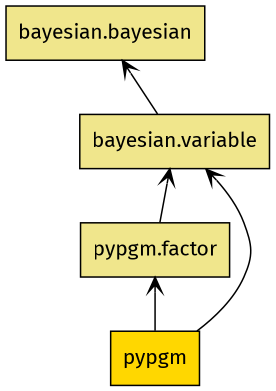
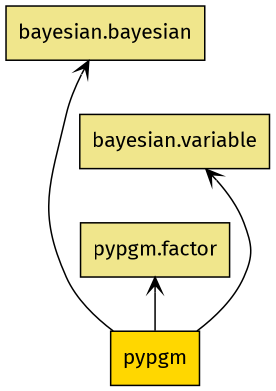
(144, 94) -> (49, 211)
(163, 203) -> none
